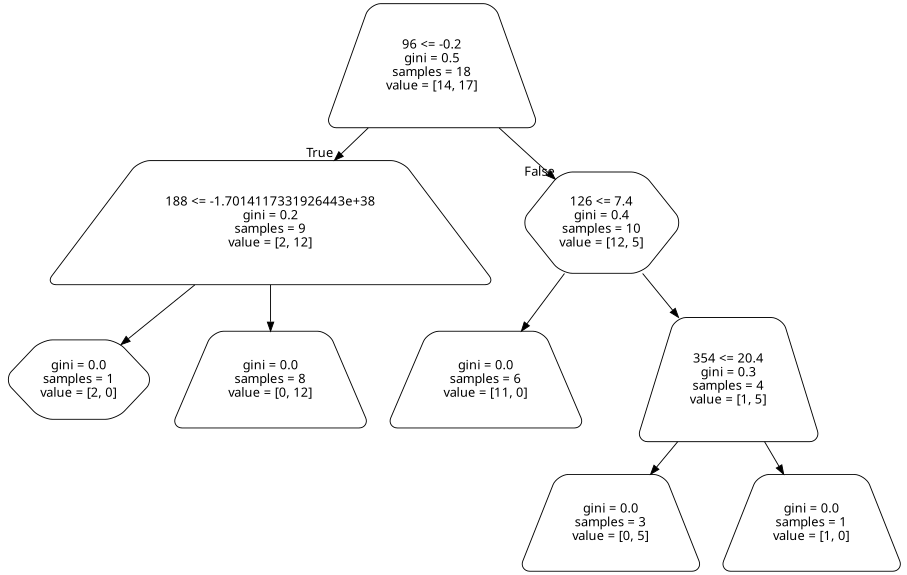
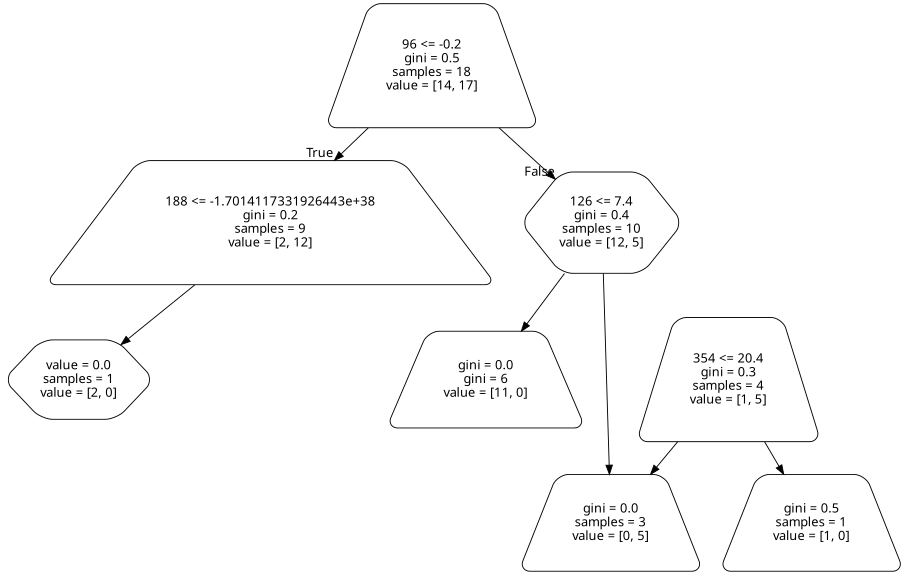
(658, 292) -> (606, 369)
(79, 380) -> (79, 380)
(271, 380) -> none
(486, 380) -> (486, 380)
(812, 523) -> (812, 523)
